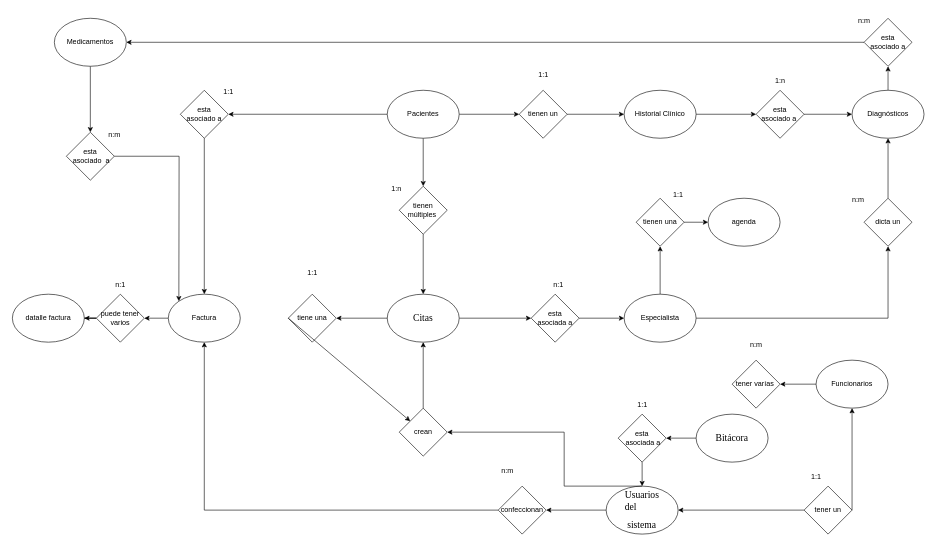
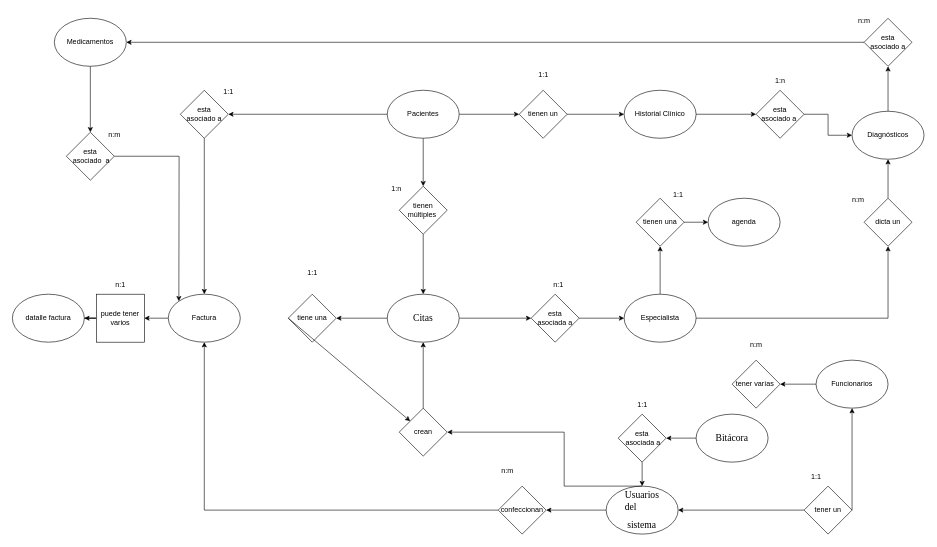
(888, 114) -> (888, 135)
(120, 318) -> (120, 318)
